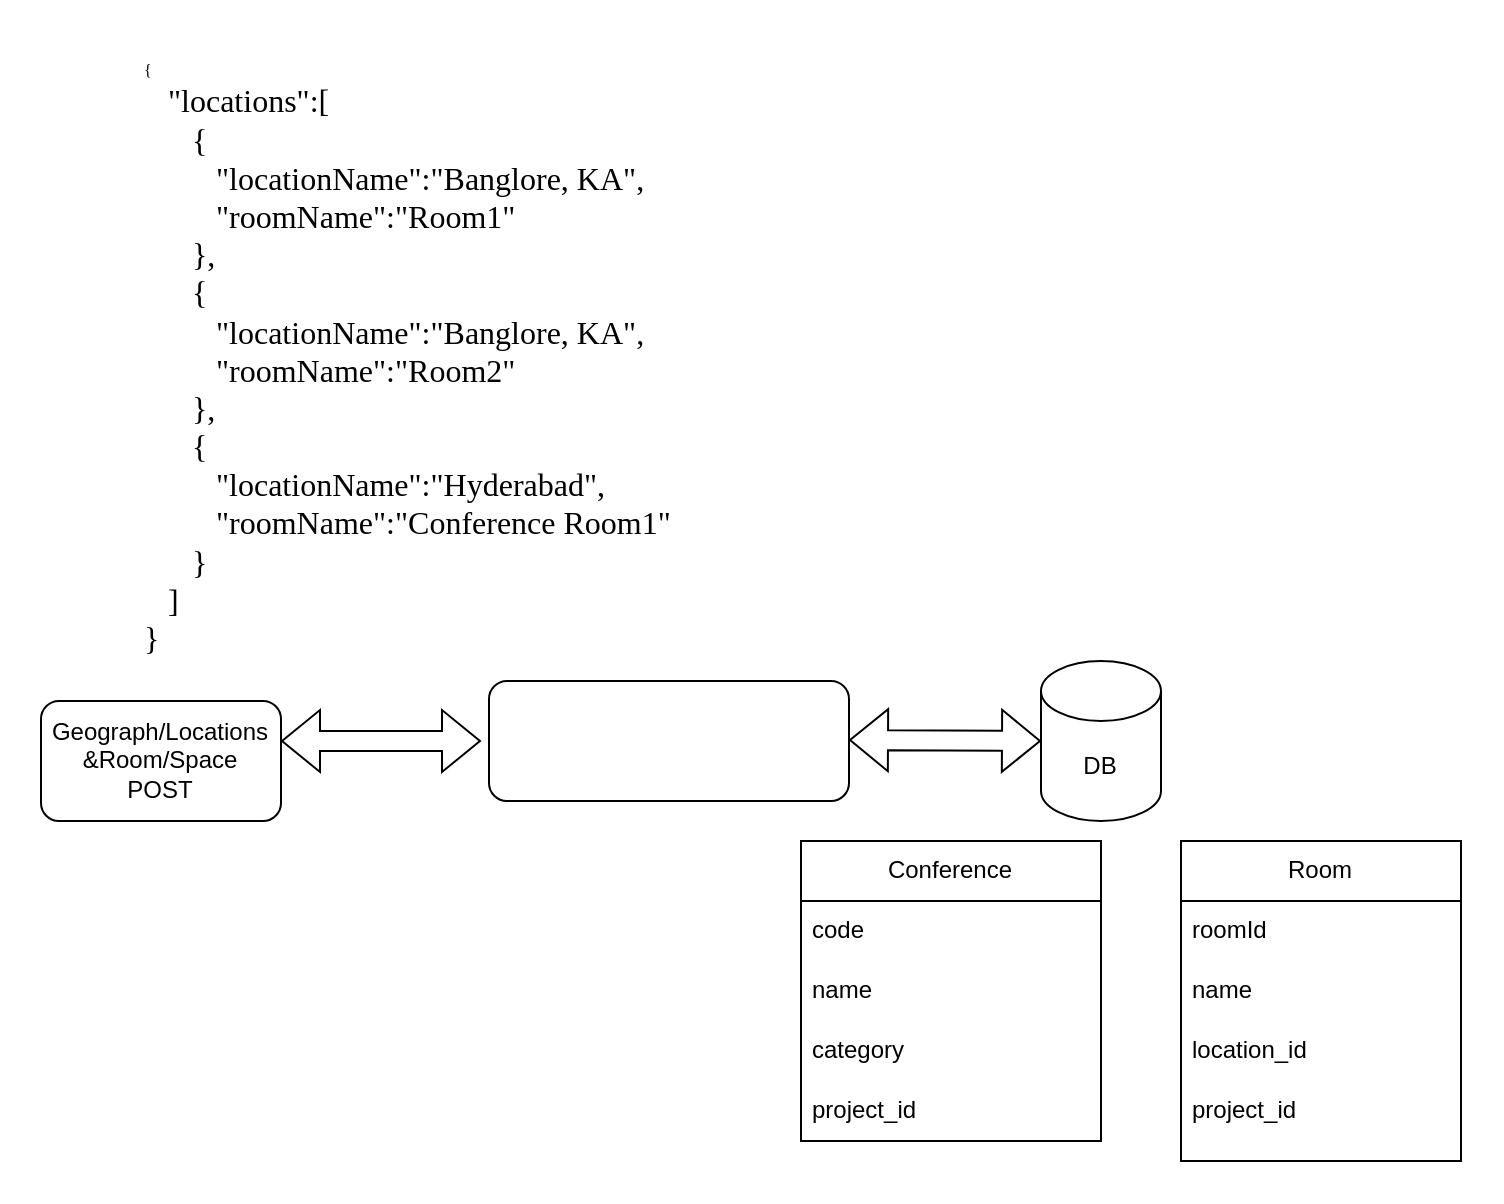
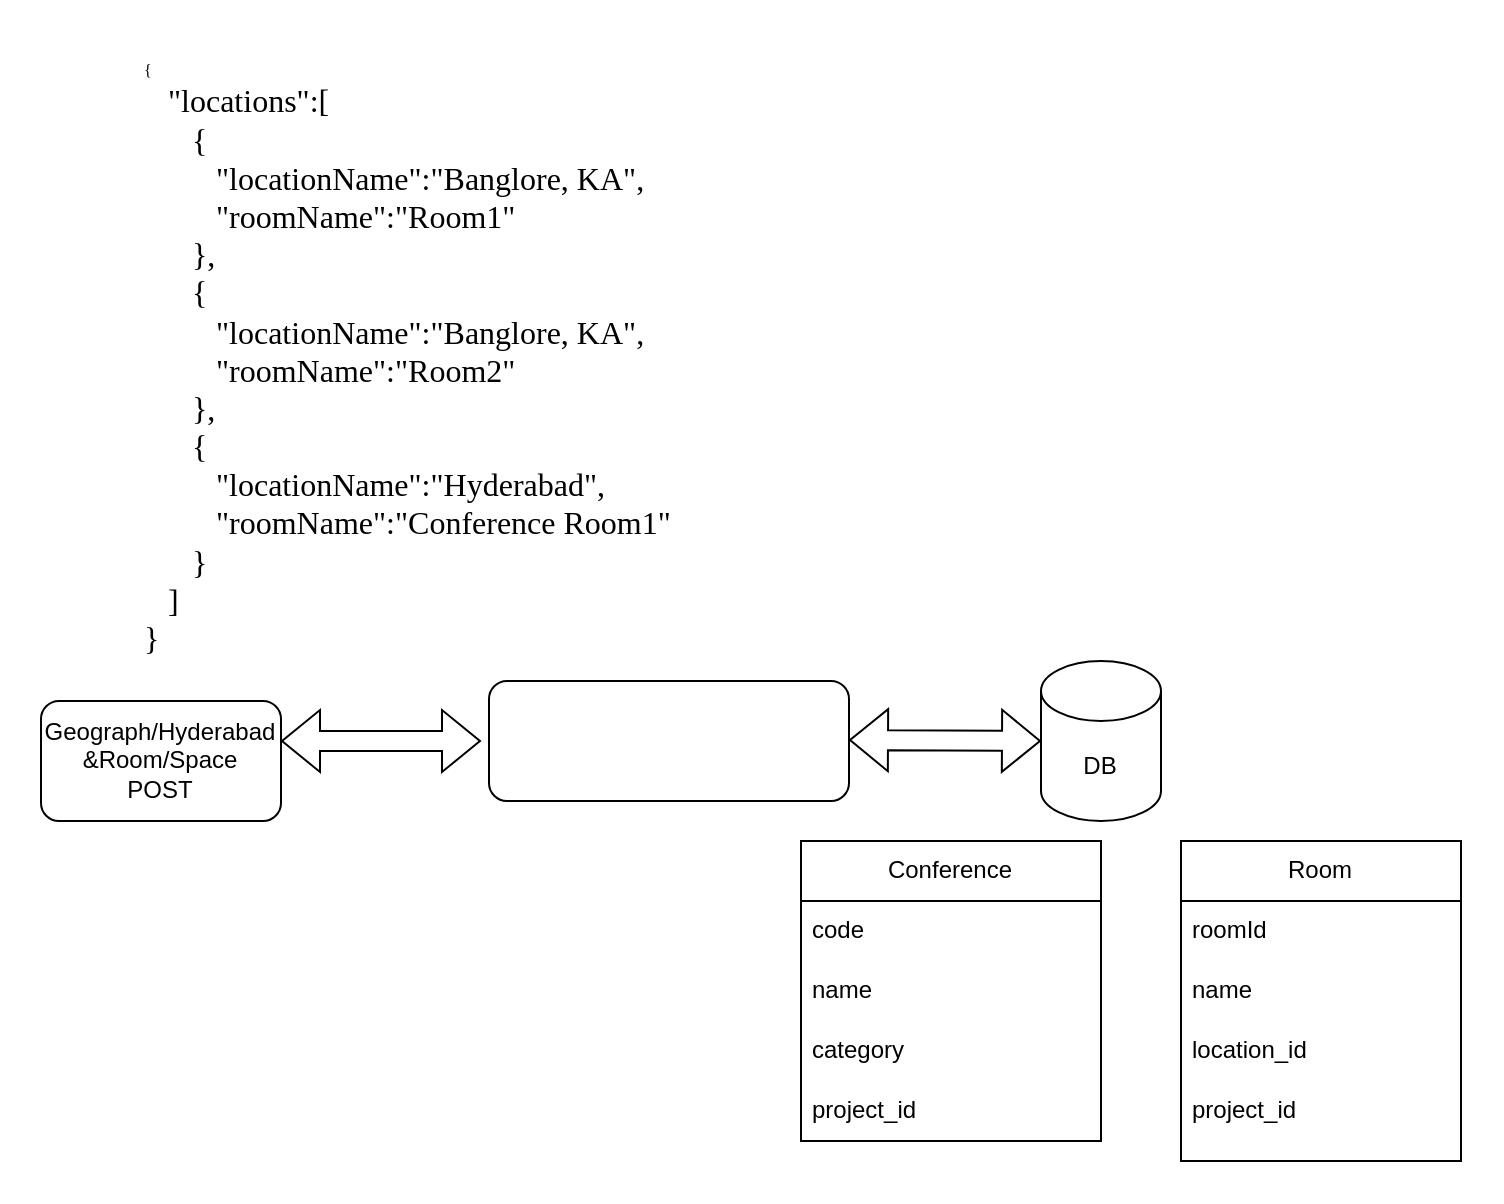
(161, 761) -> (161, 761)
